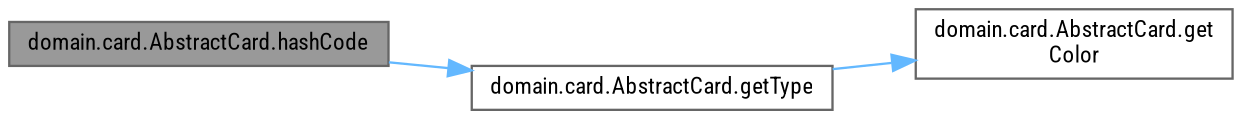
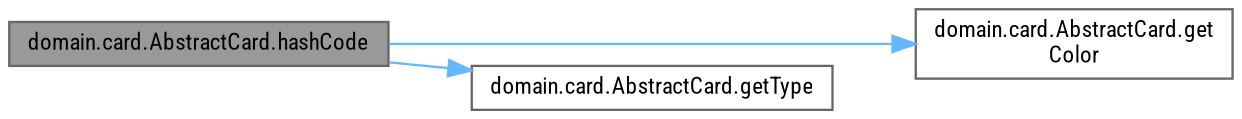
(862, 66) -> (640, 44)
